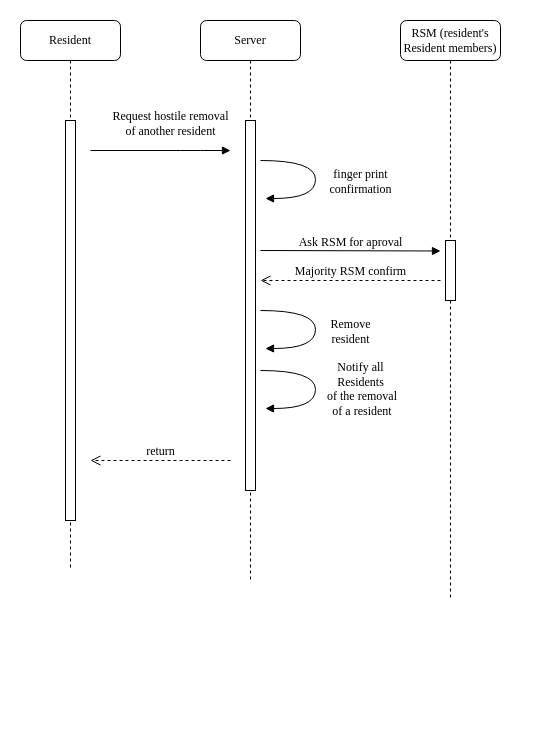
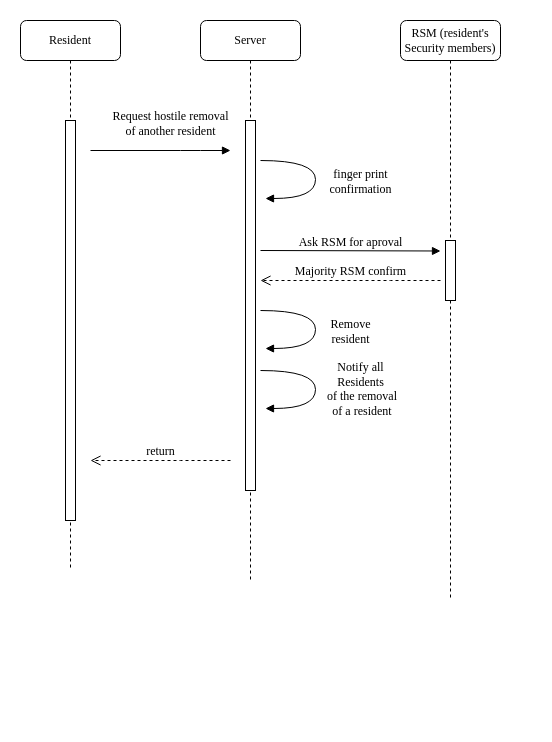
(451, 41) -> (451, 41)
